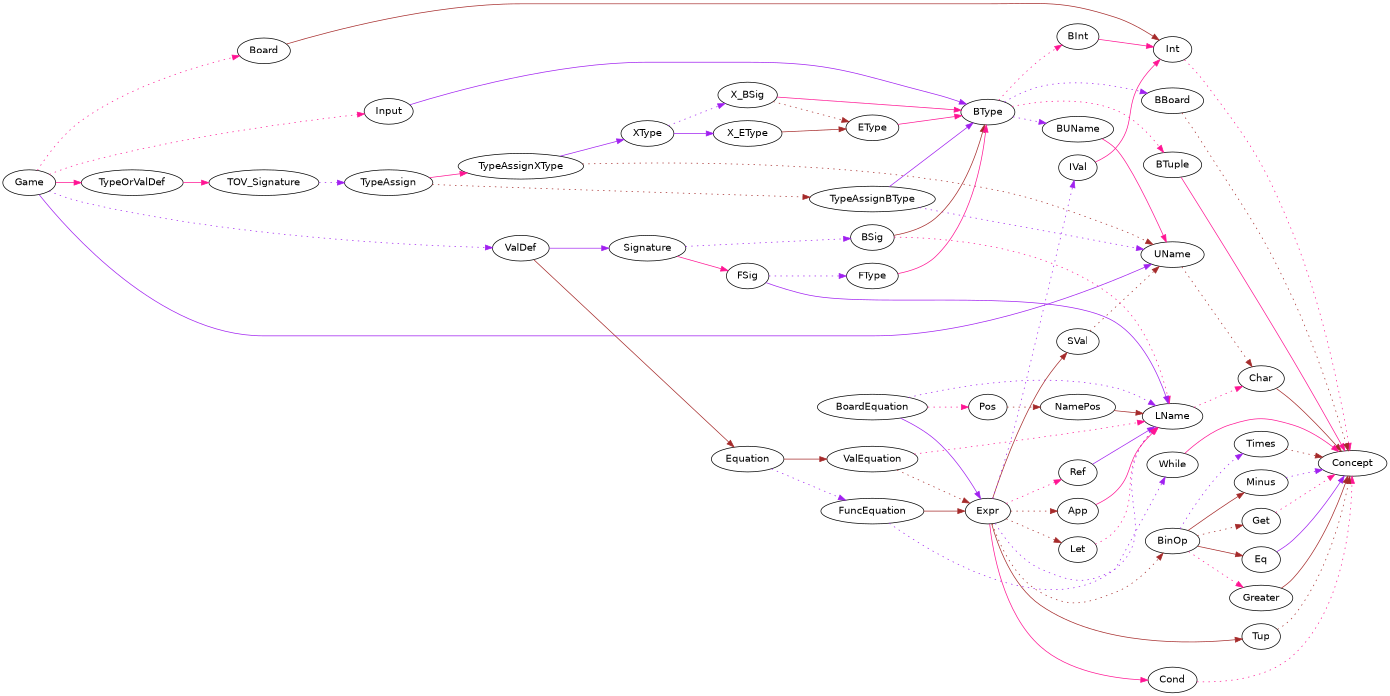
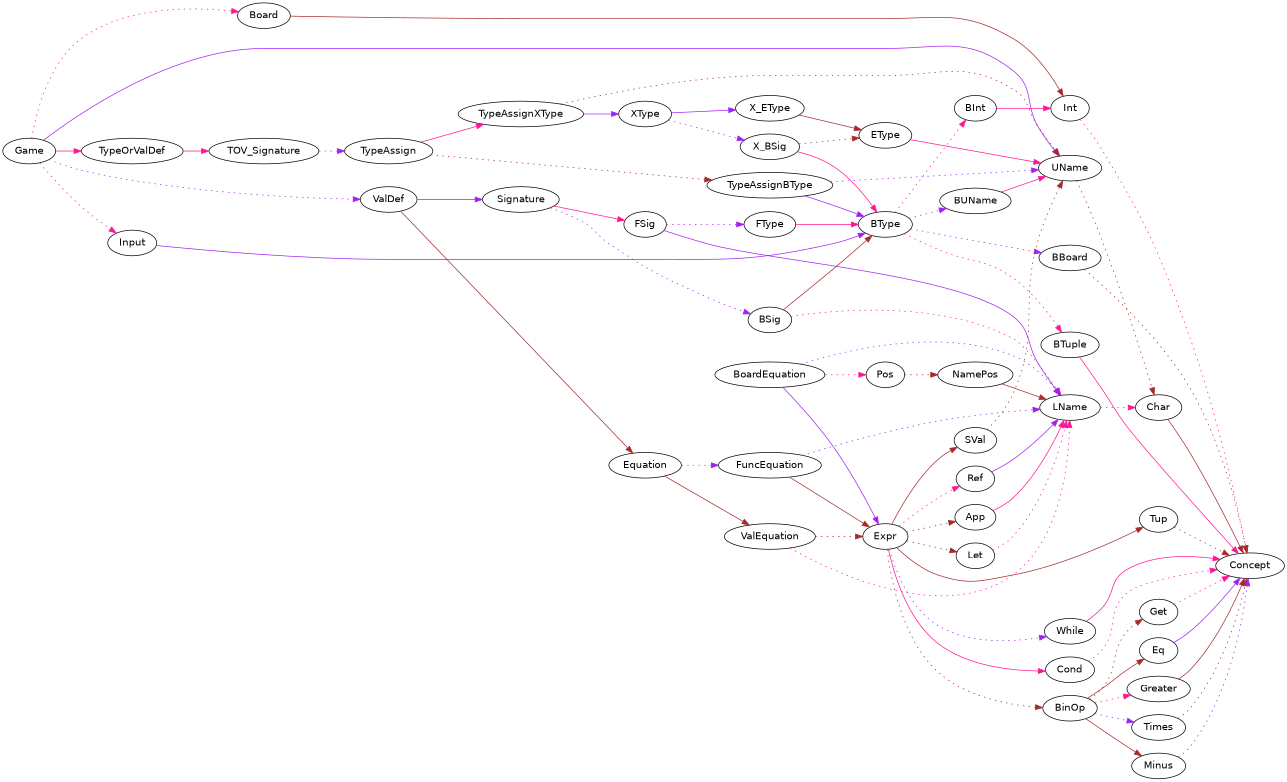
(926, 120) -> (972, 151)
(1078, 168) -> none
